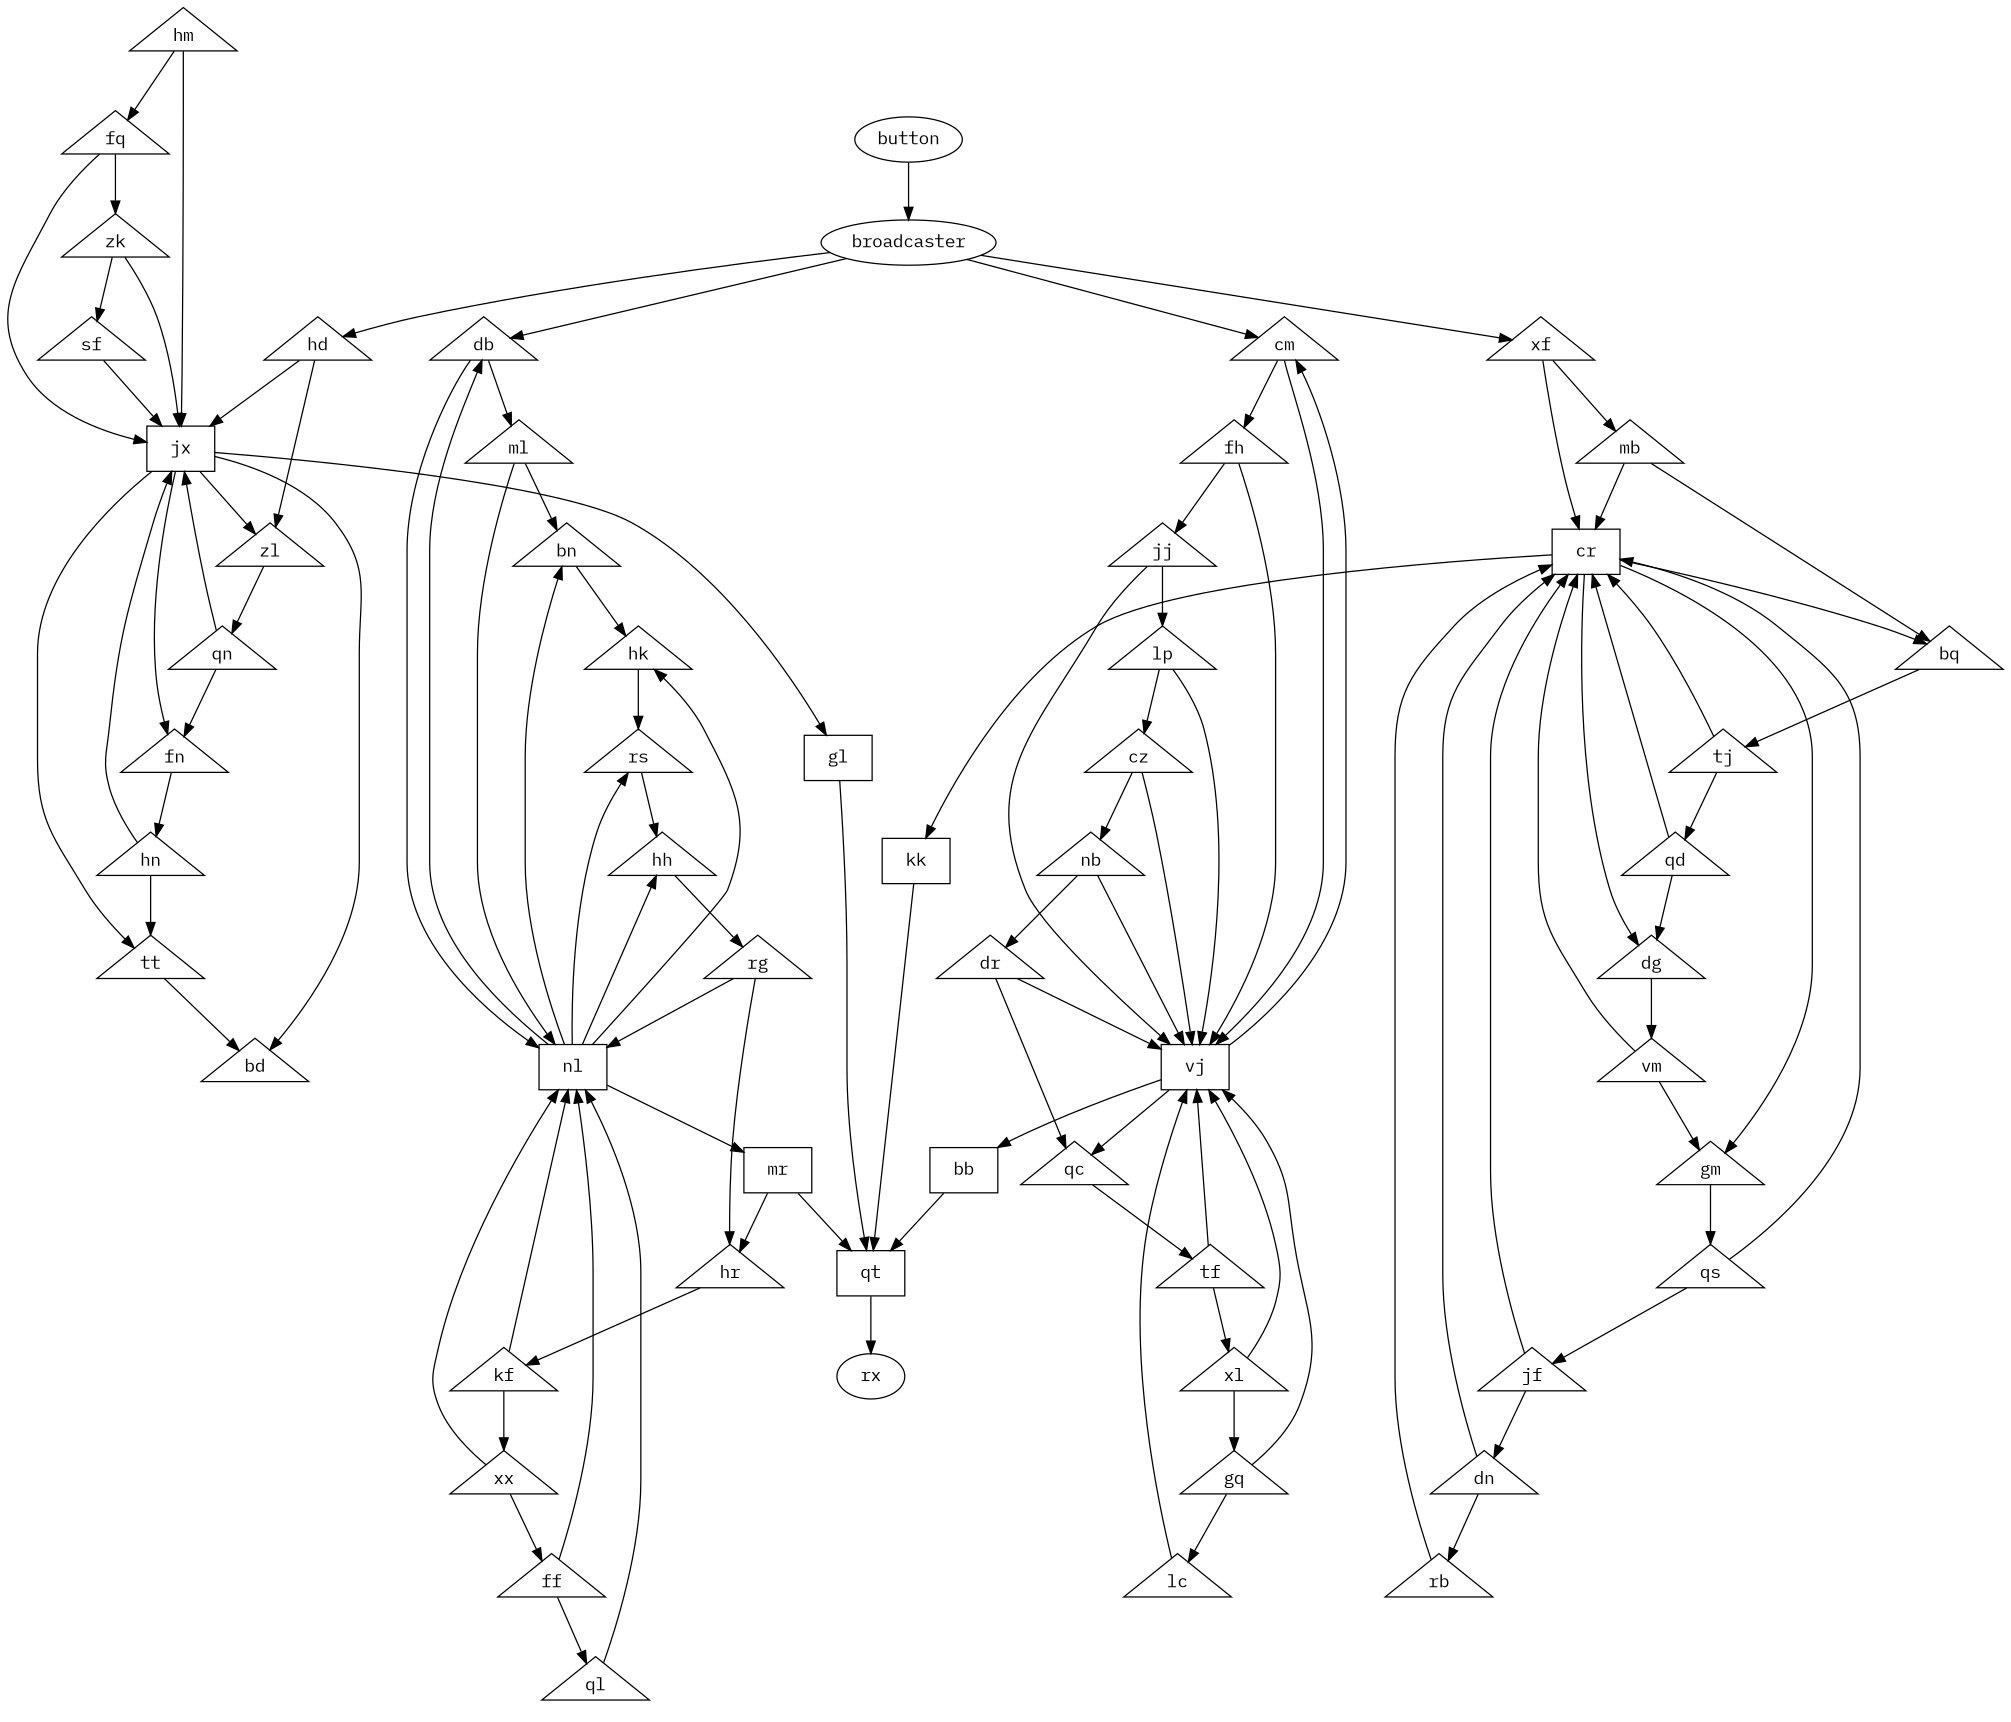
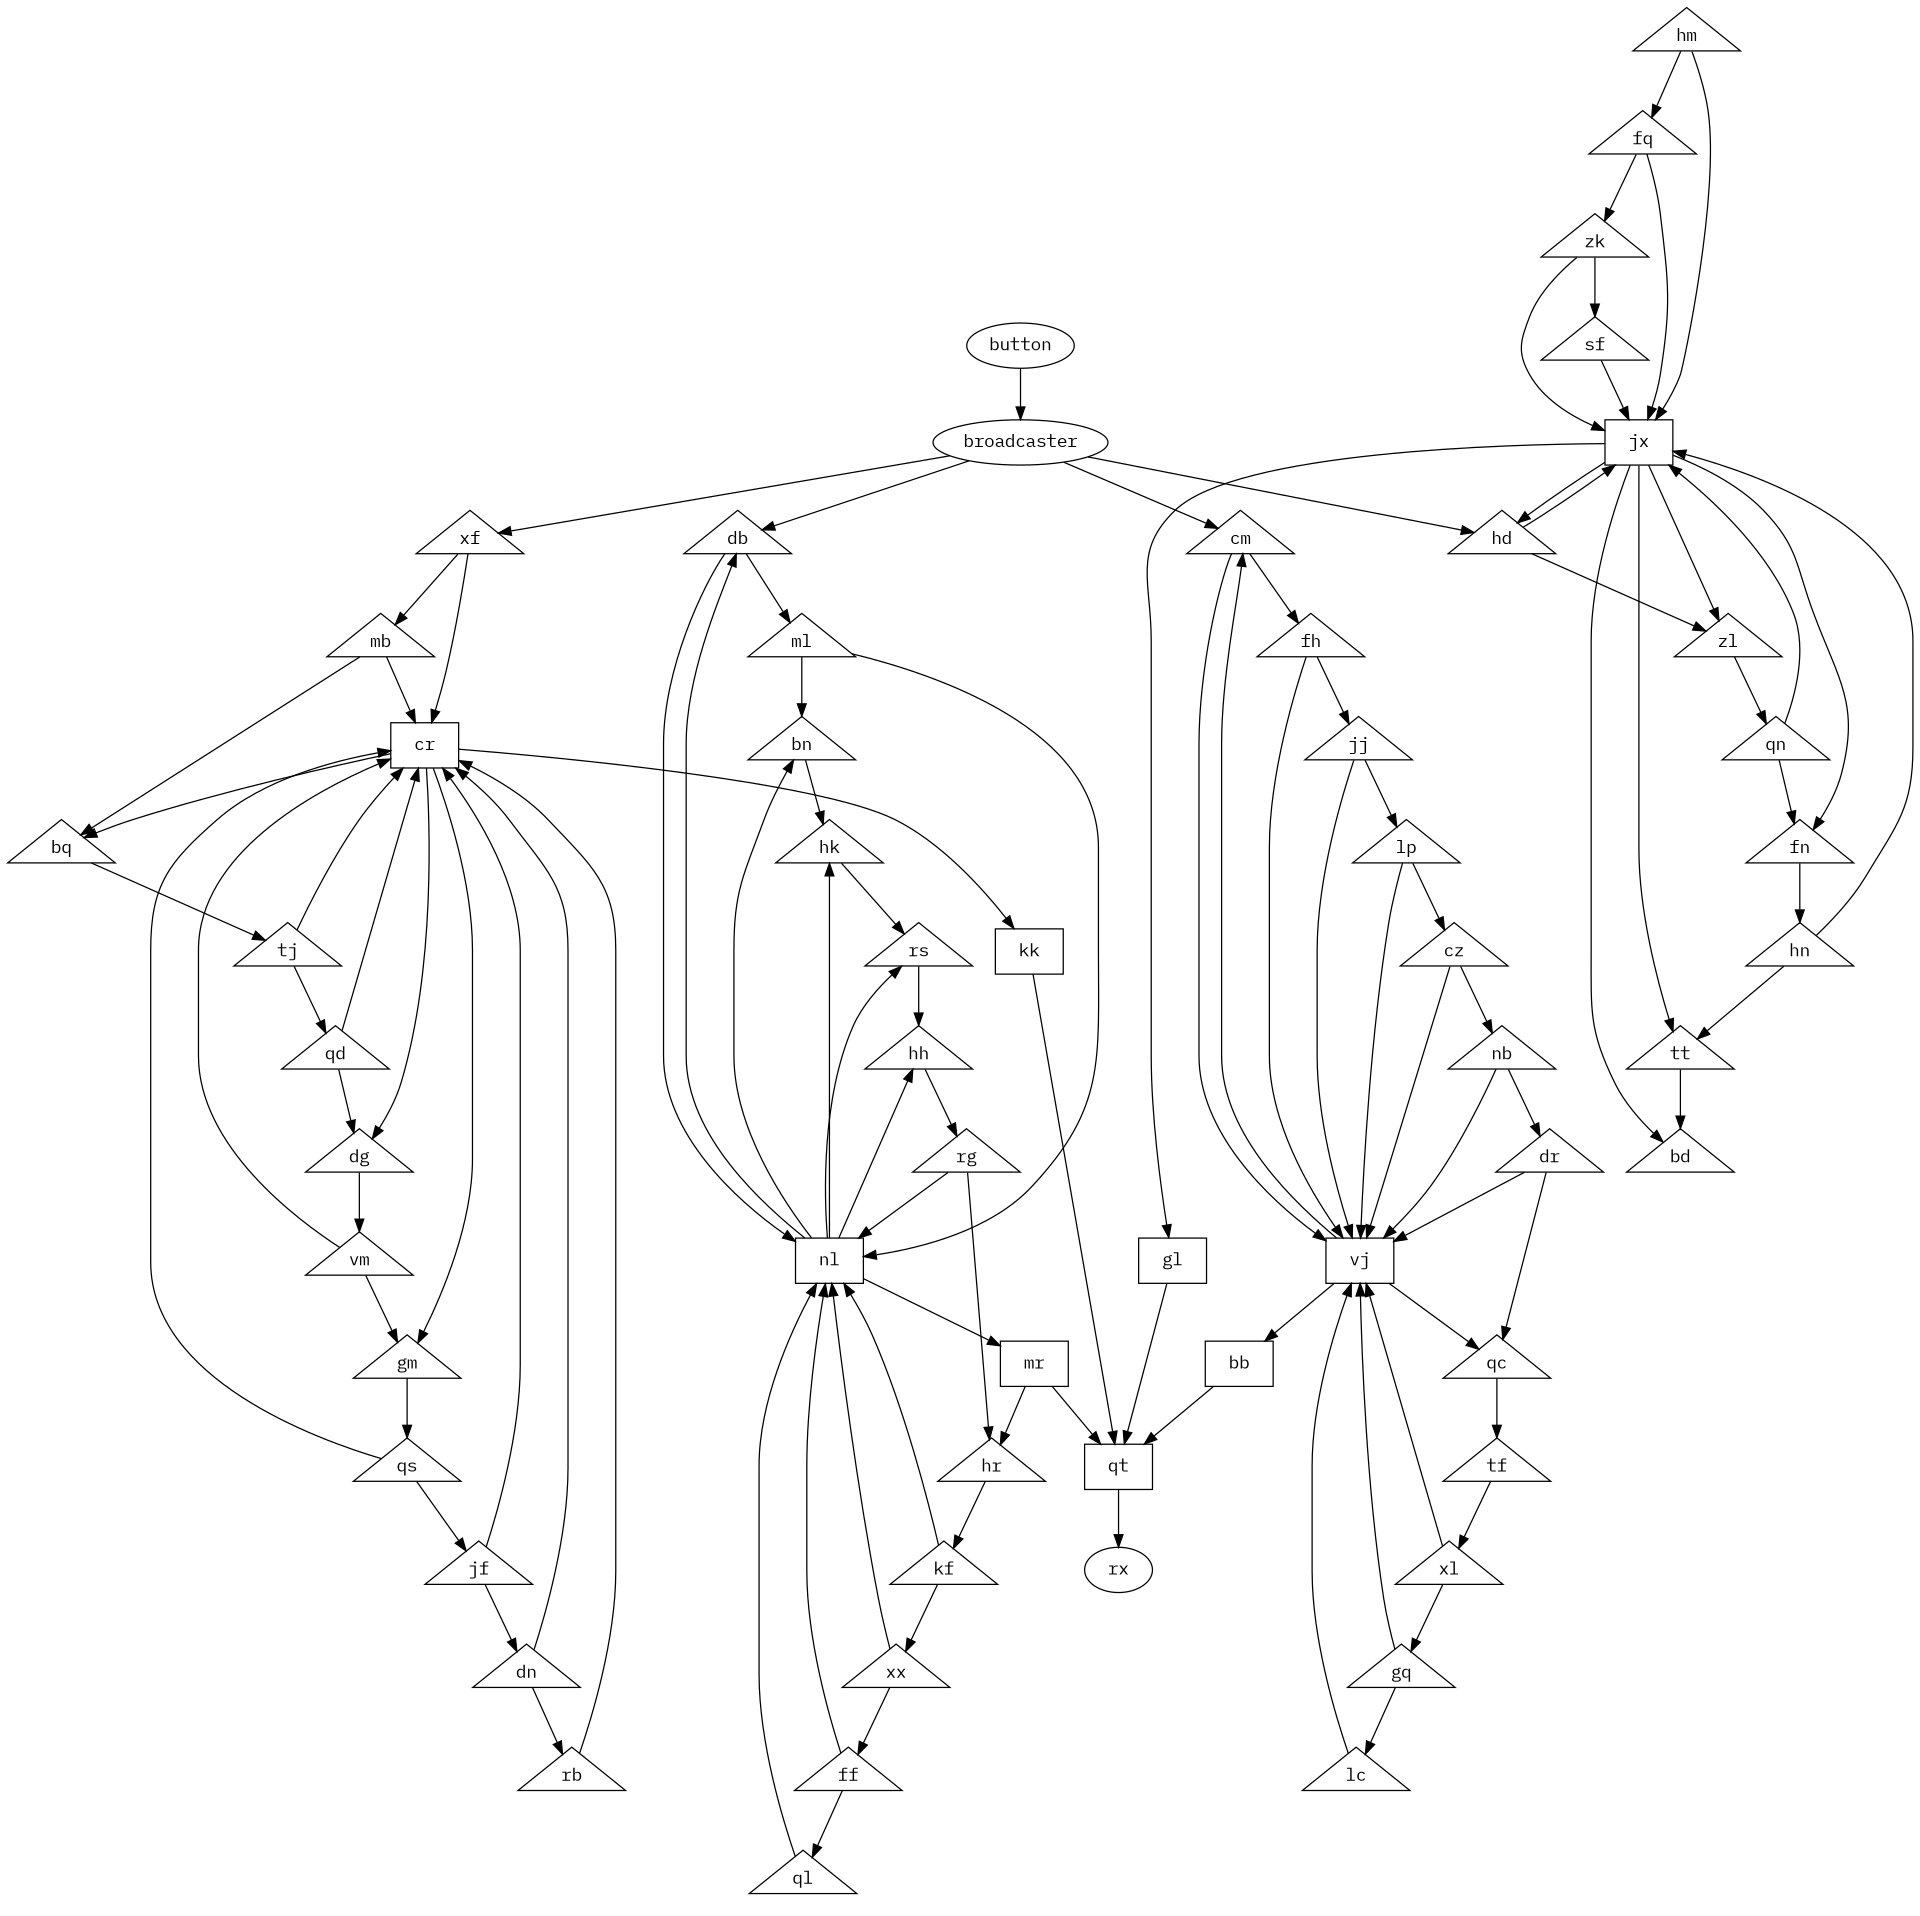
none -> (1566, 488)
(1203, 1174) -> none
